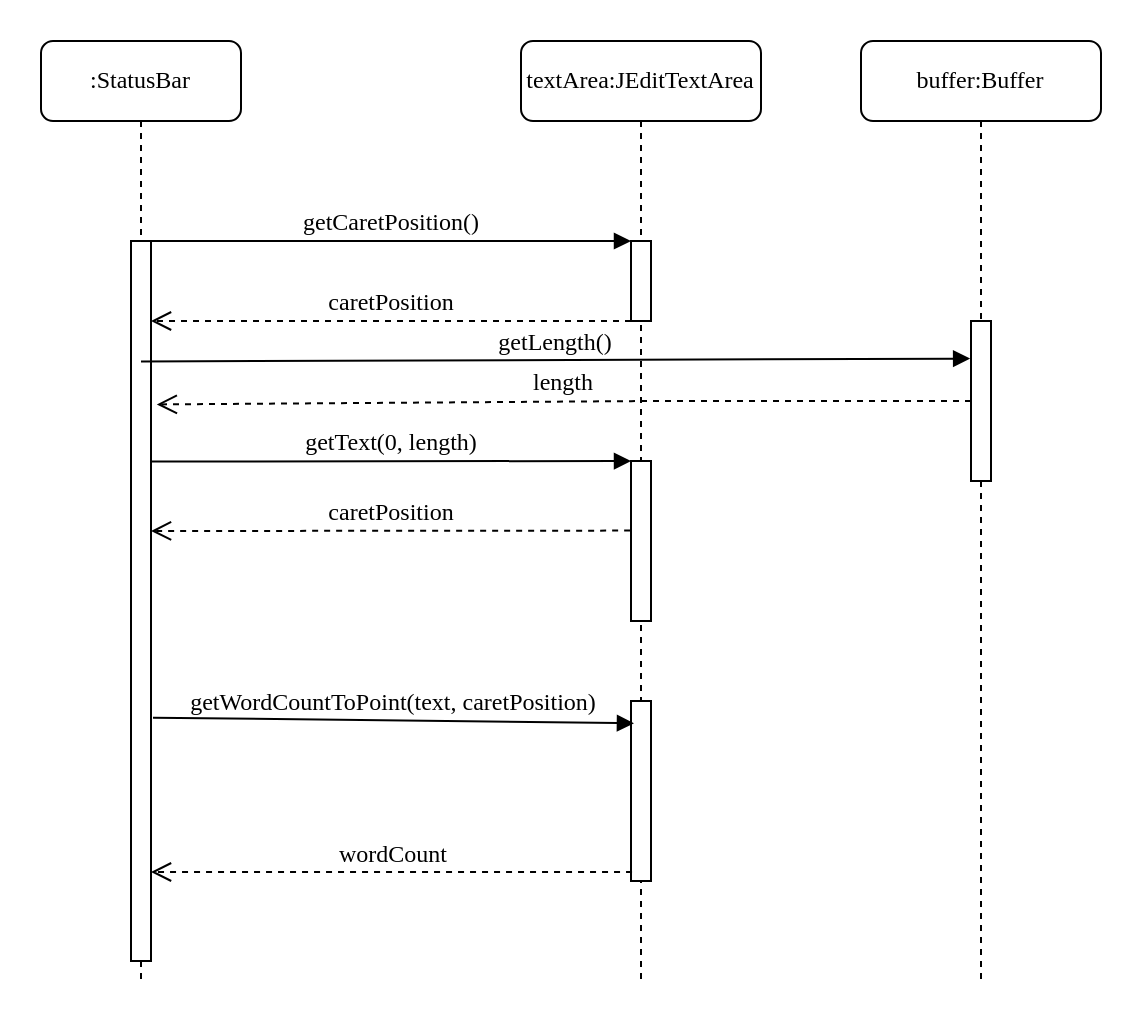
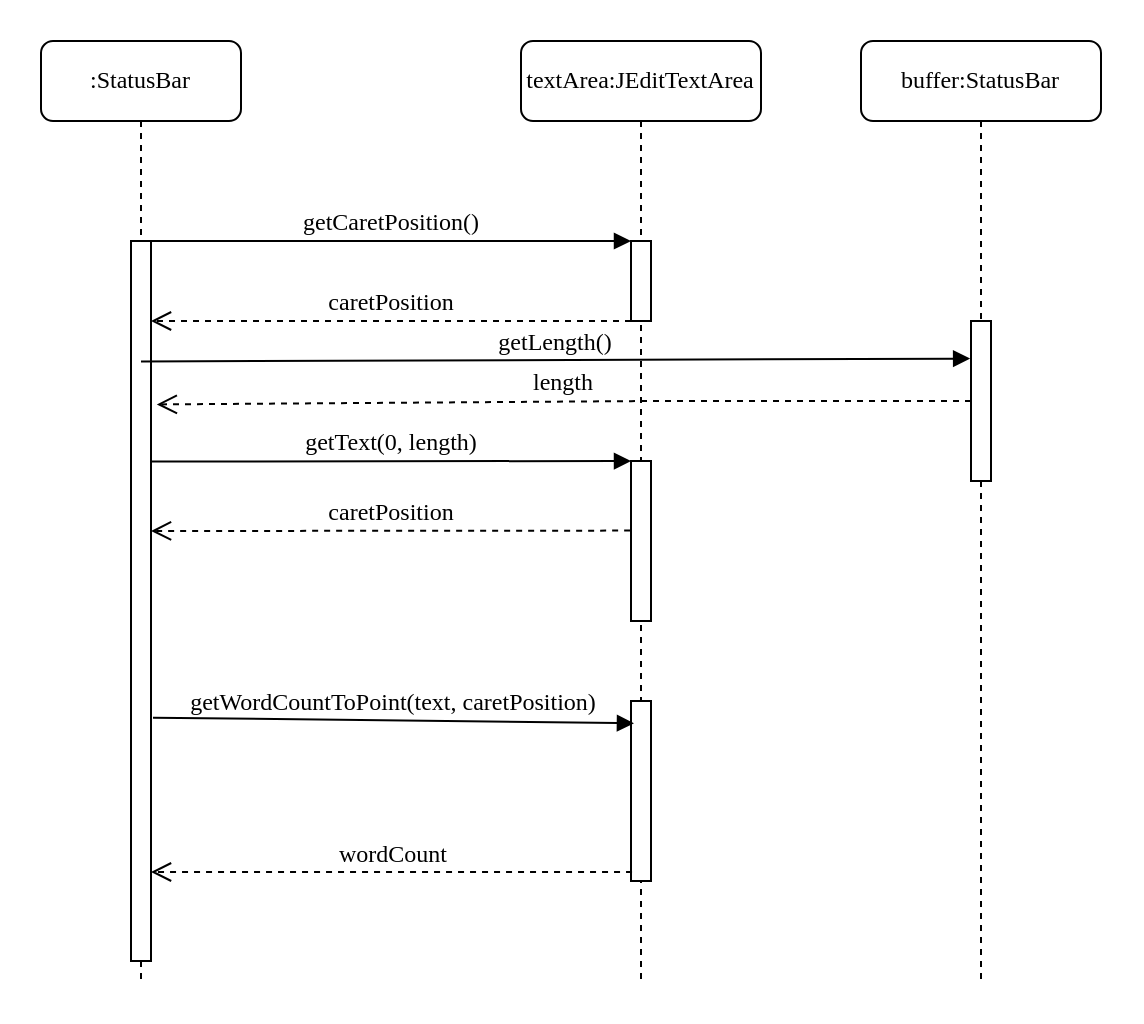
(981, 81) -> (981, 81)
